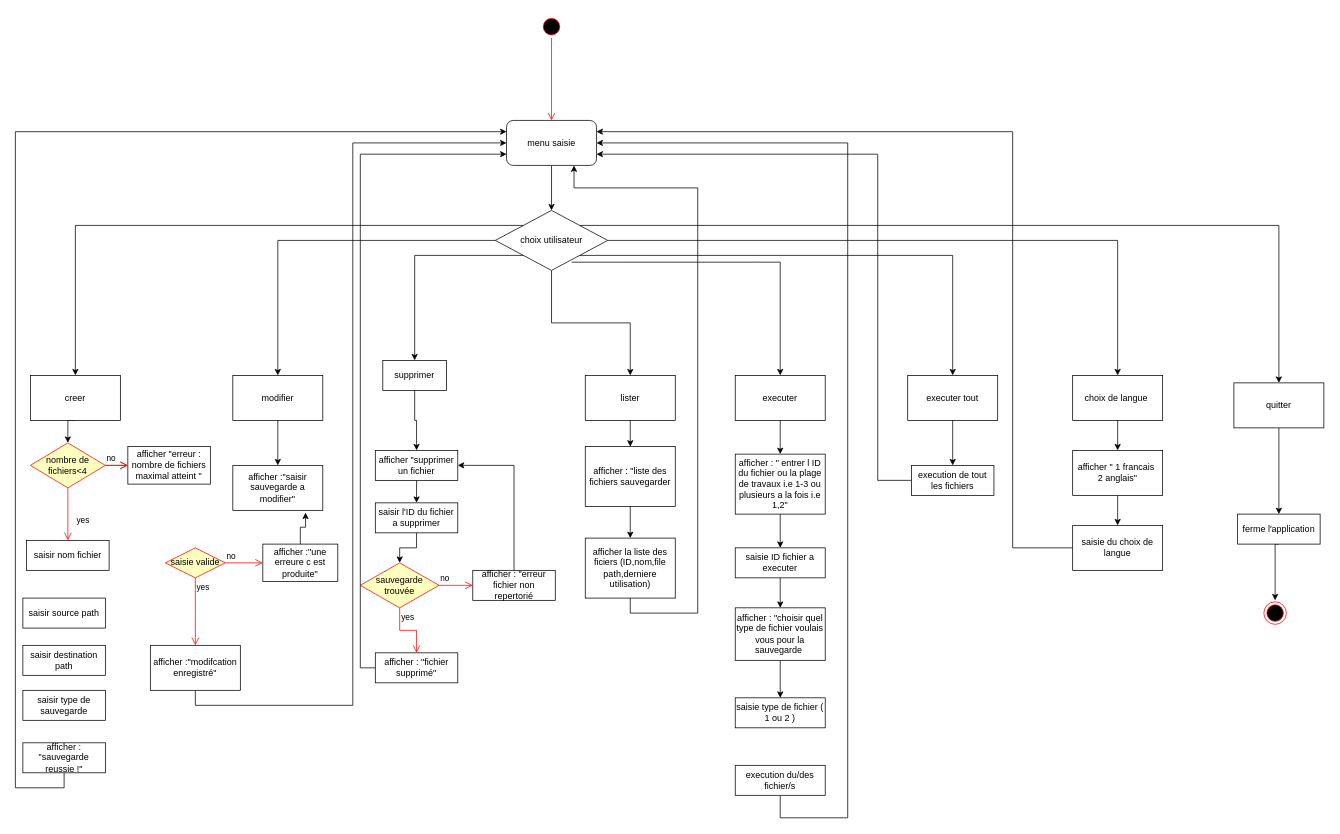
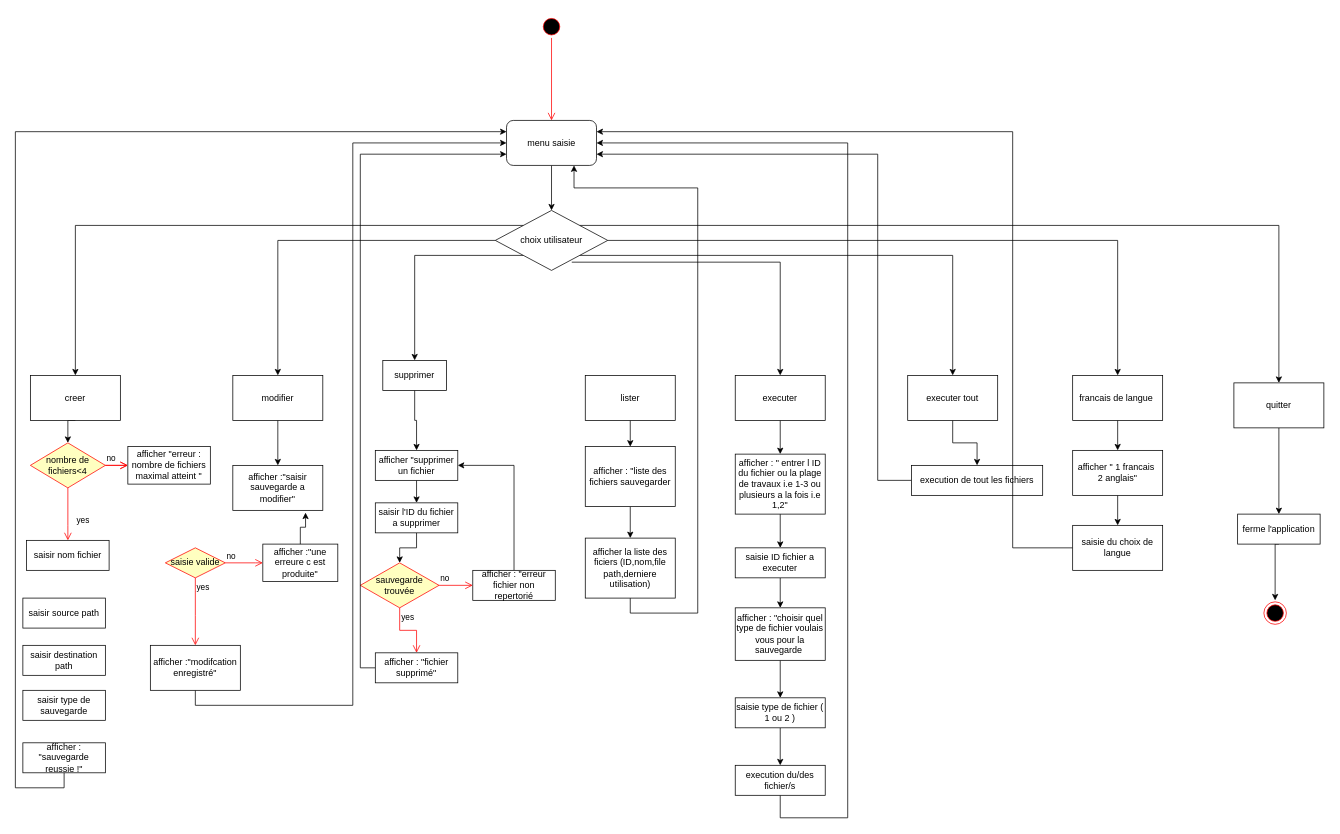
(552, 297) -> none
(1118, 398) -> (1118, 398)
(953, 480) -> (977, 480)
none -> (780, 744)
